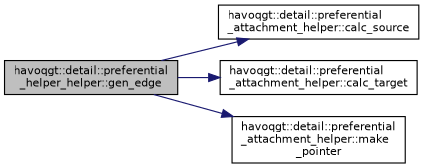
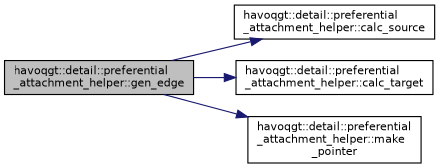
(91, 78) -> (99, 78)
